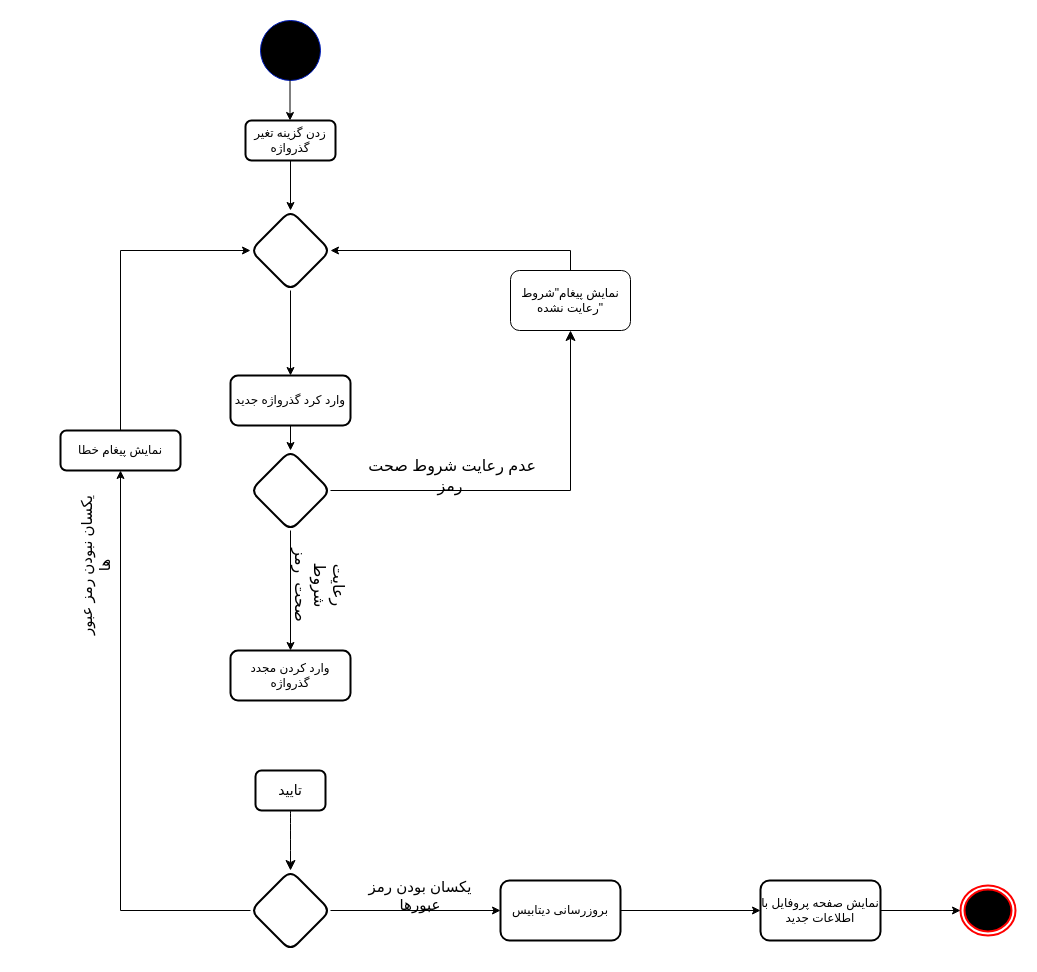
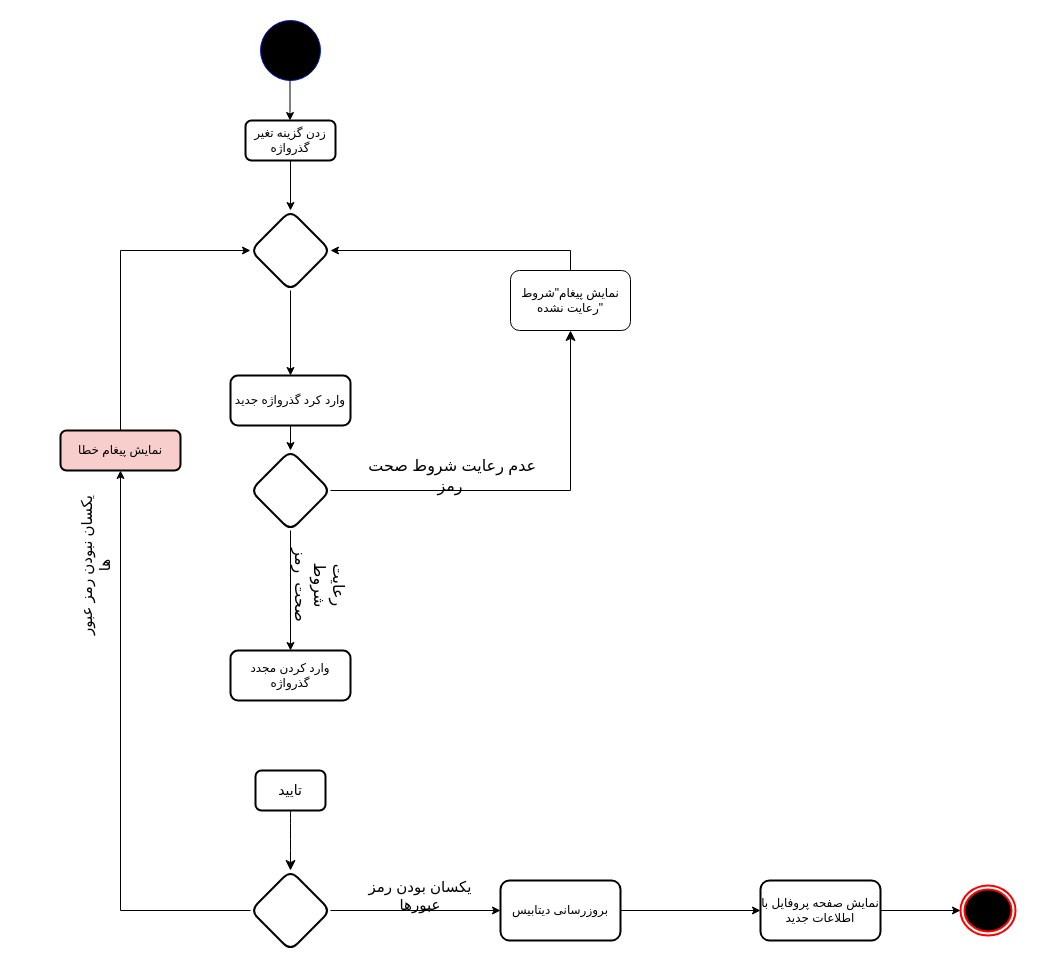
(121, 451) -> (121, 451)
